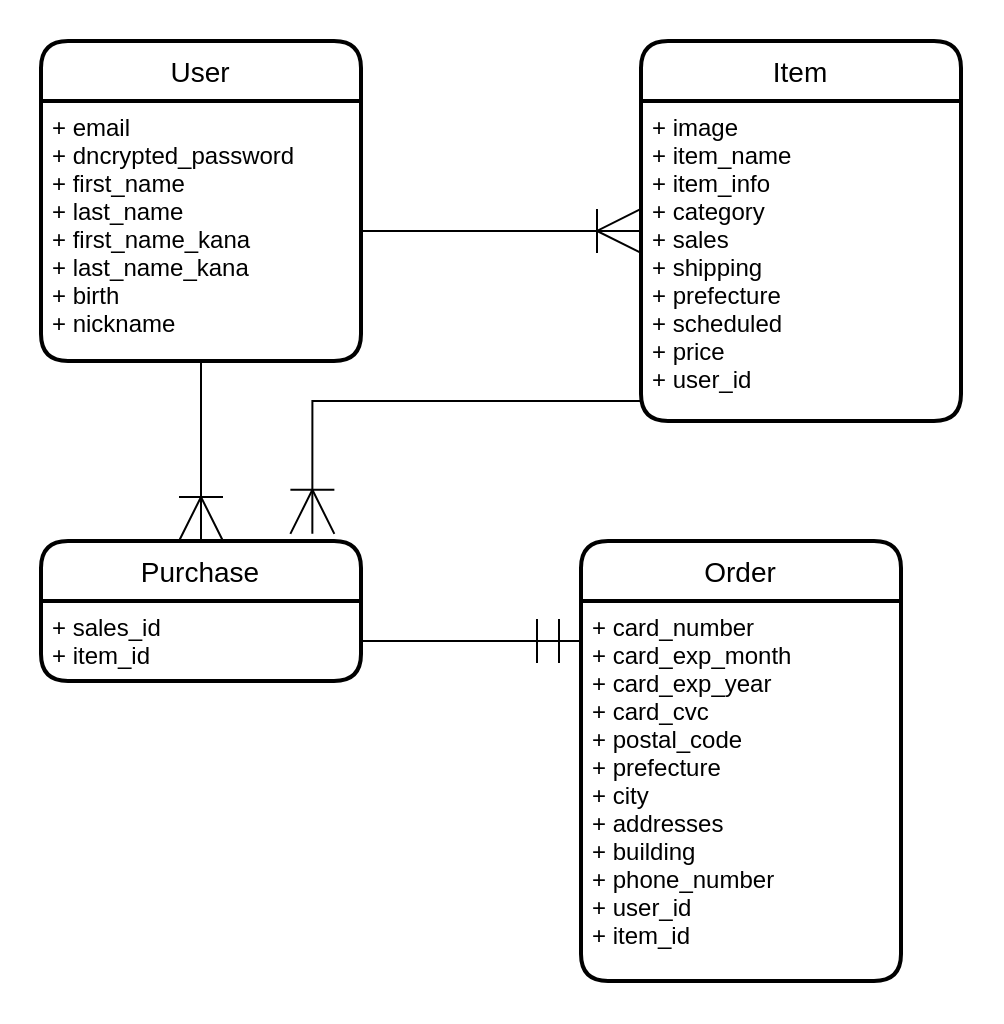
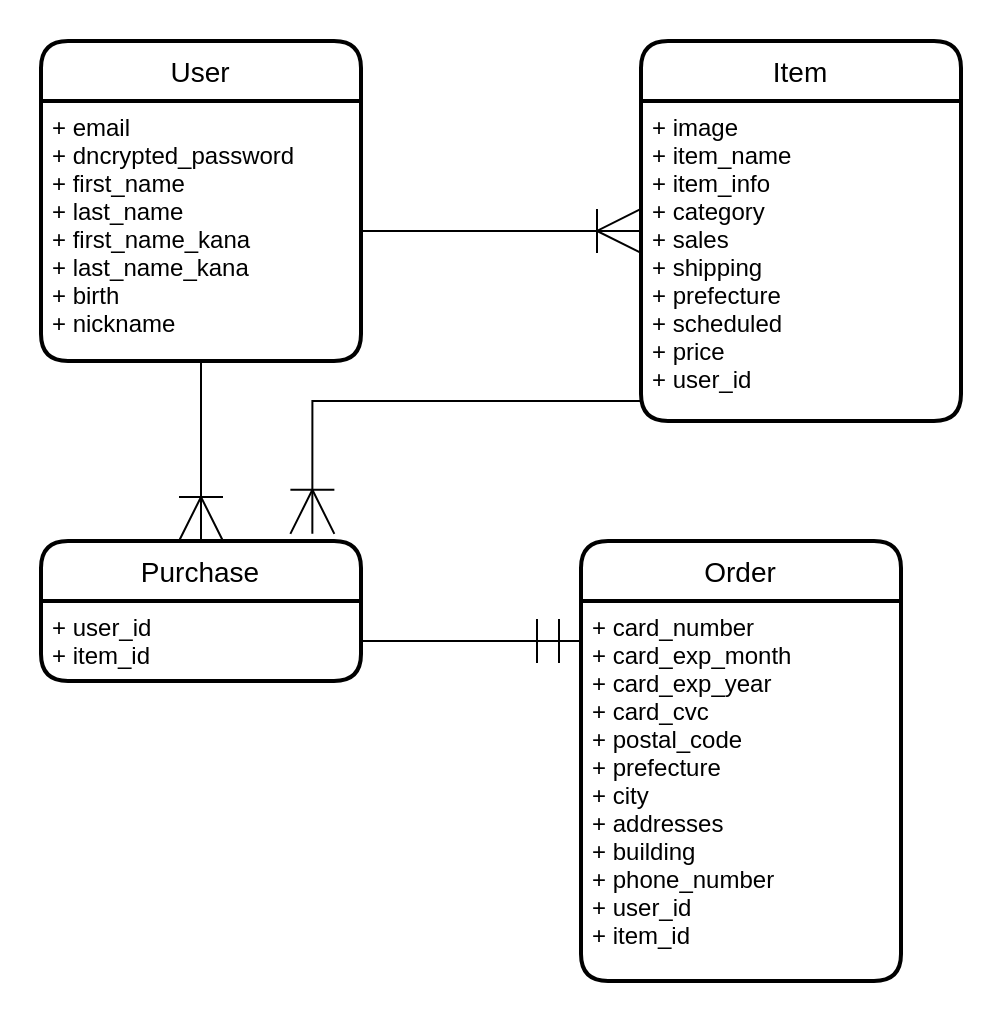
(110, 628) -> (106, 628)
